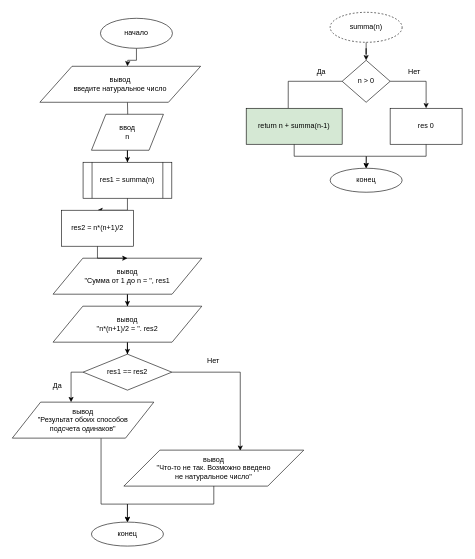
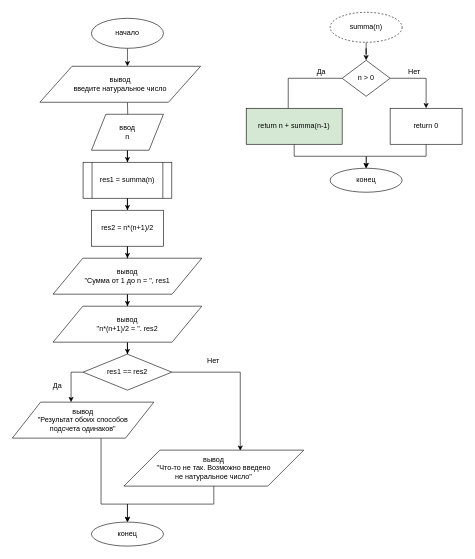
(137, 33) -> (128, 33)
(366, 81) -> (366, 78)
(426, 126) -> (426, 126)
(98, 228) -> (128, 228)
